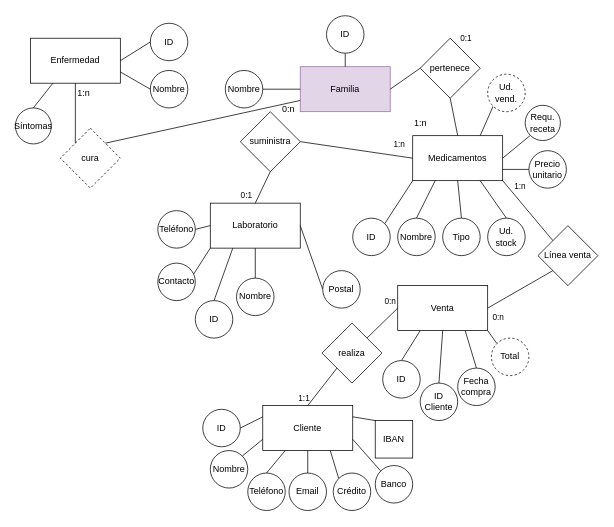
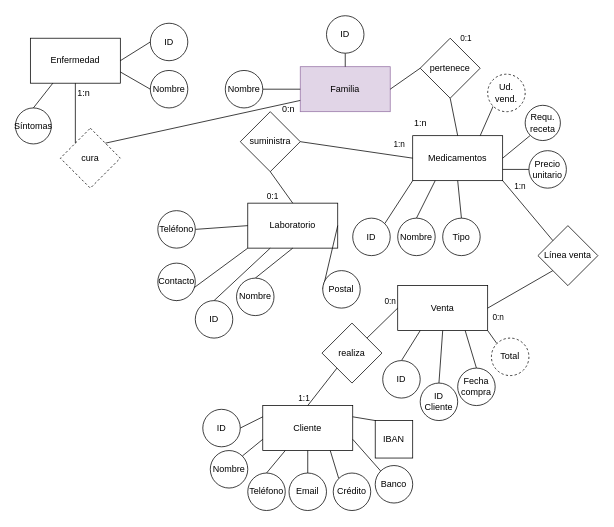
(494, 200) -> none
(255, 225) -> (293, 225)
(507, 237) -> none
